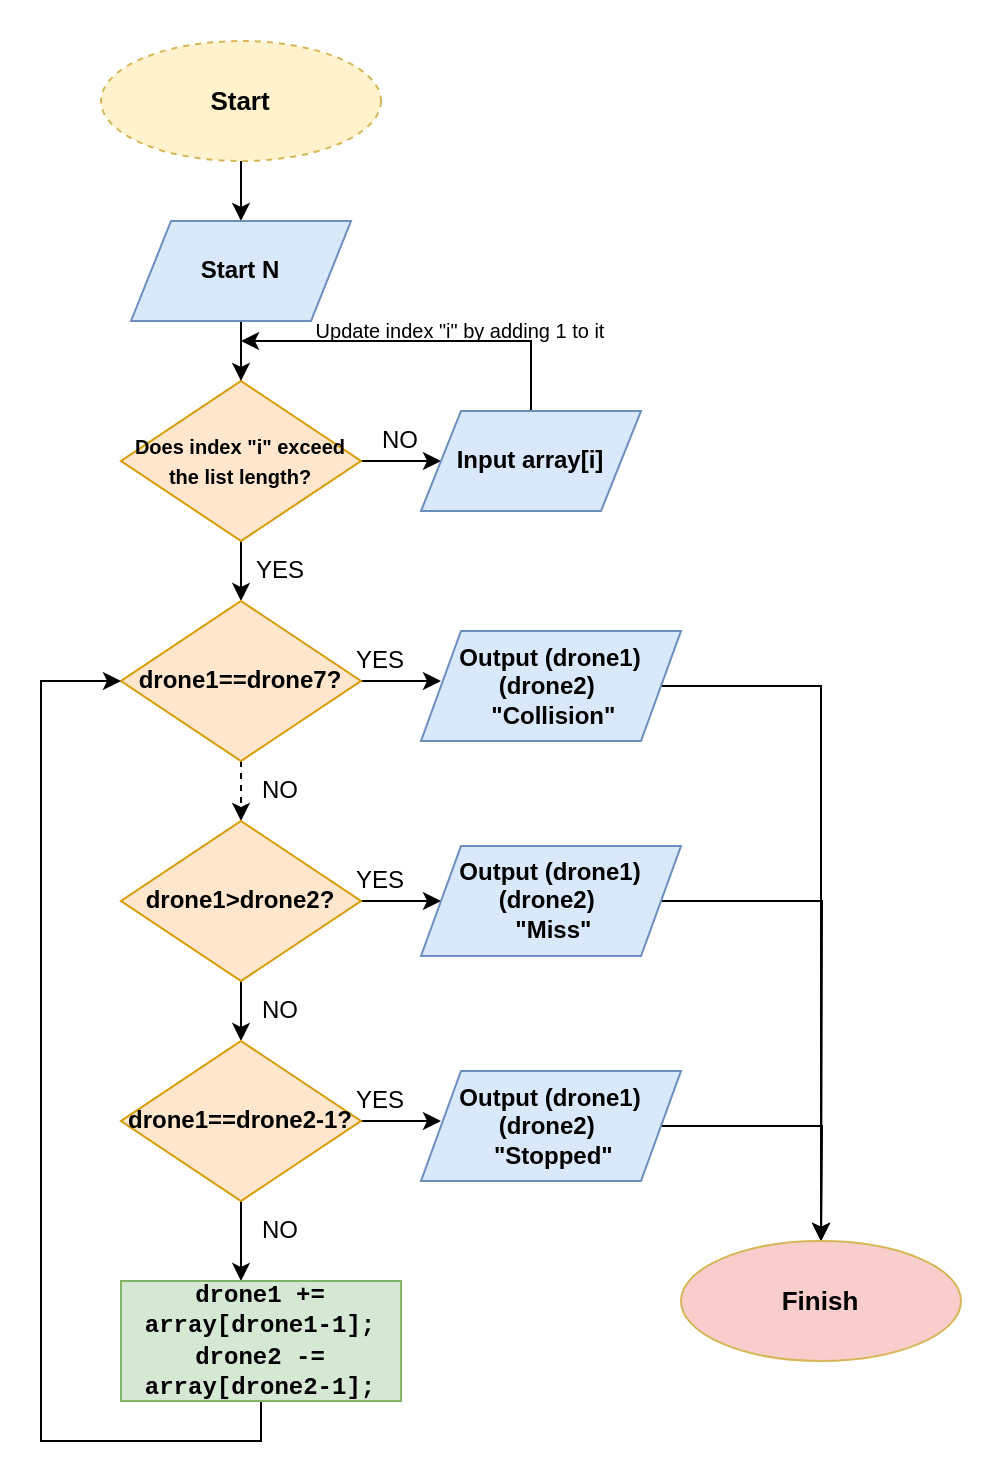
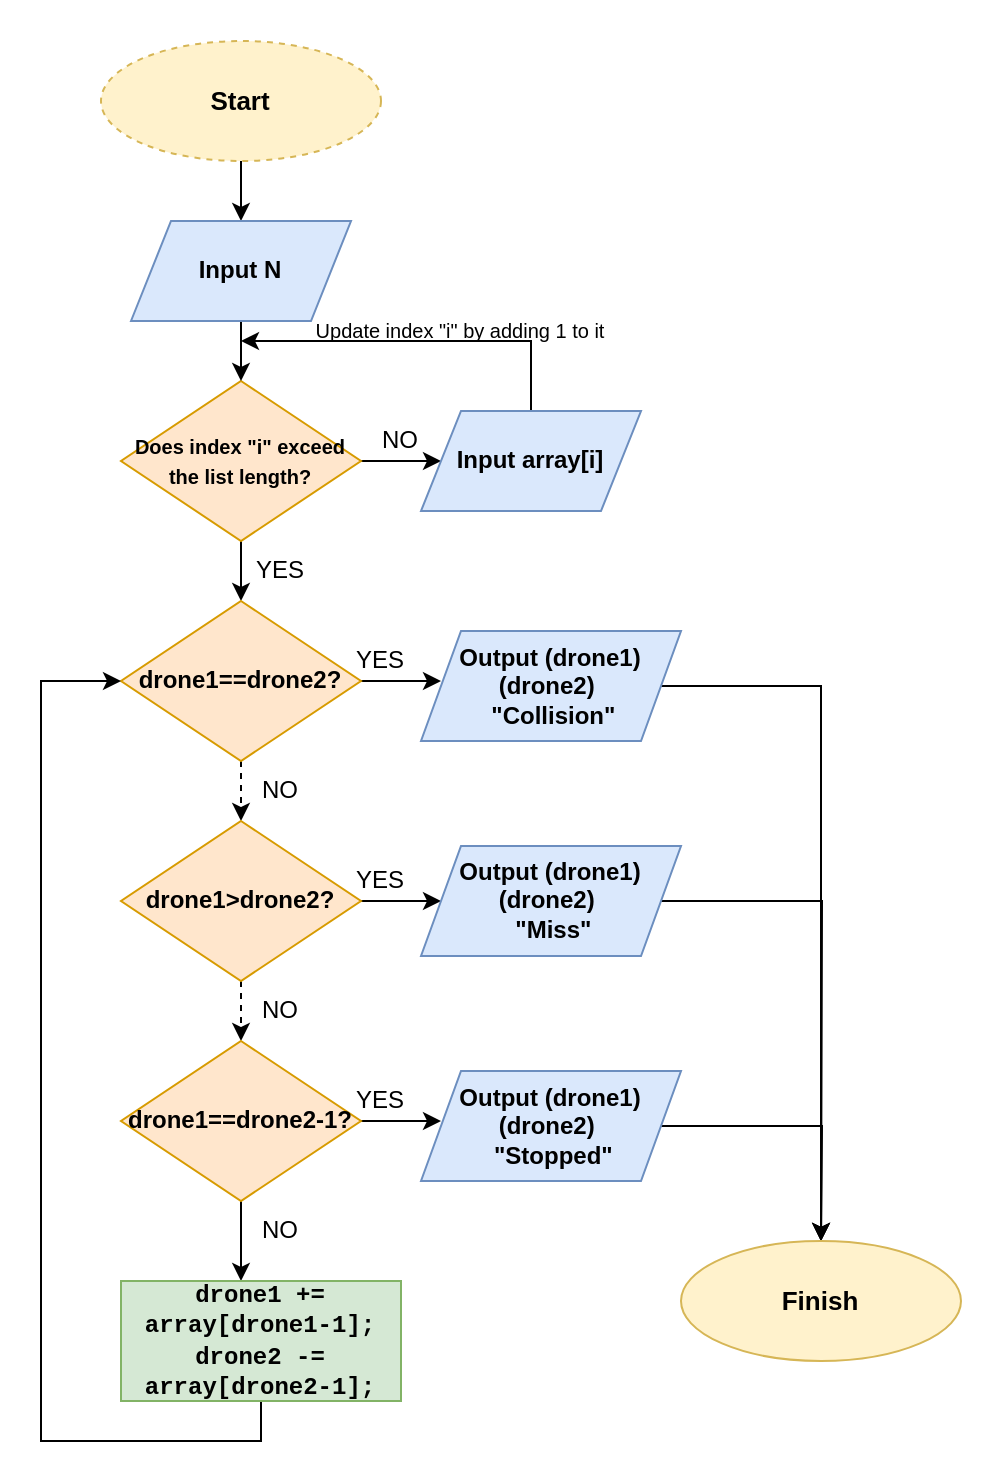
(241, 271) -> (241, 271)
(241, 681) -> (241, 681)
(241, 1006) -> (241, 1006)
(821, 1301) -> (821, 1301)
